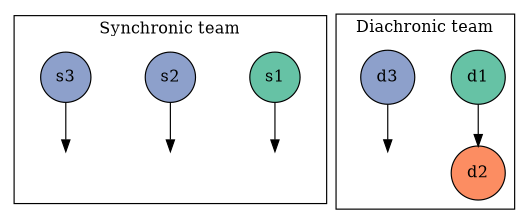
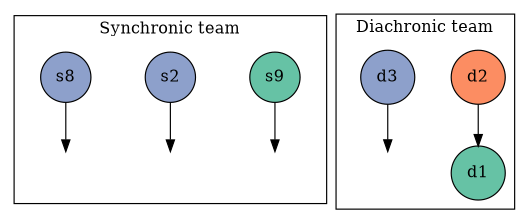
(66, 77) -> (66, 77)
(275, 77) -> (275, 77)
(478, 119) -> (478, 119)
